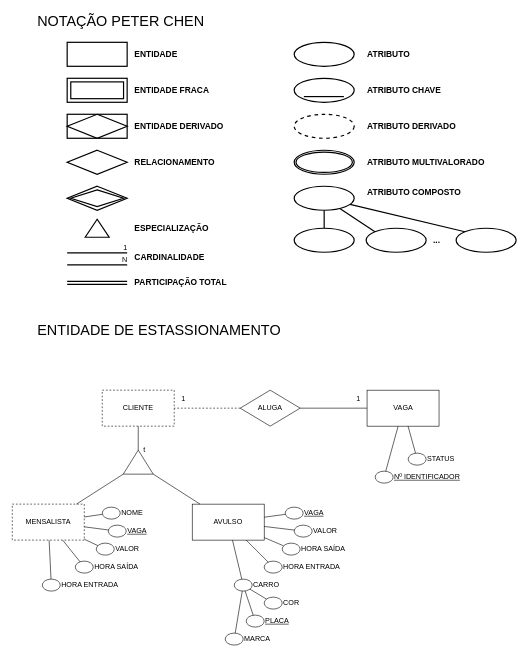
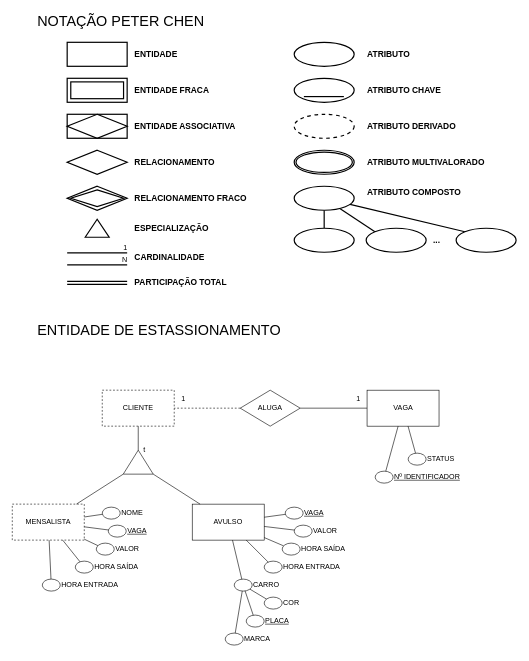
(174, 126) -> (181, 126)
none -> (193, 198)
